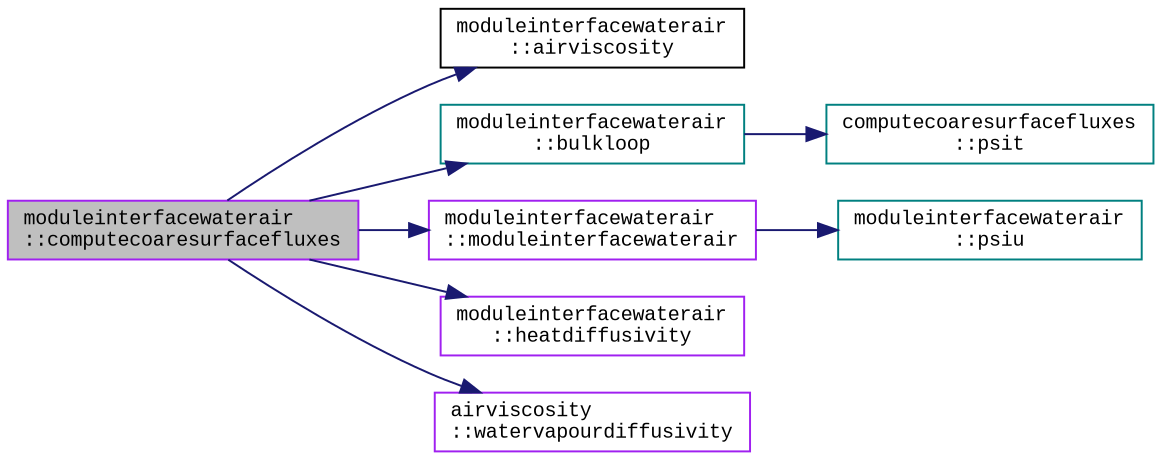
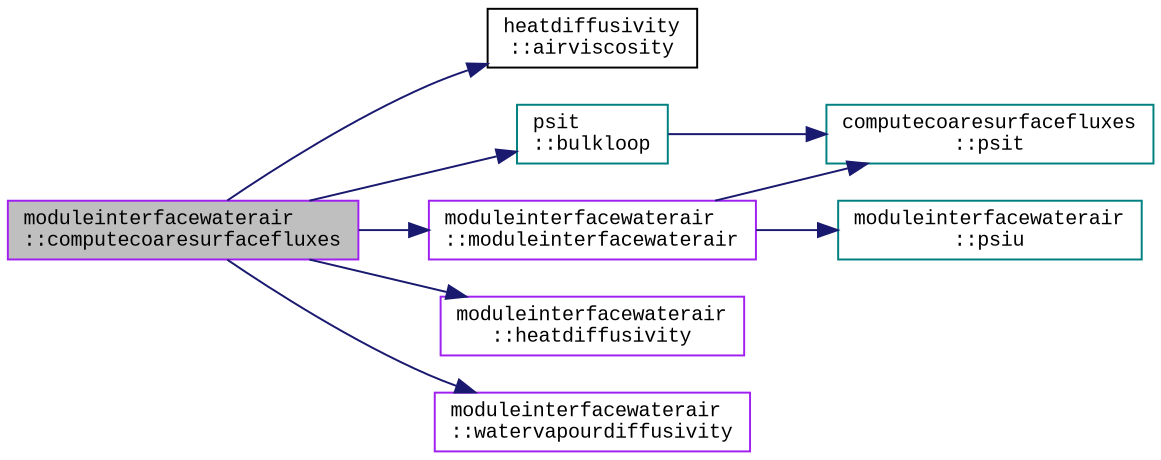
(592, 38) -> (592, 38)
(592, 134) -> (592, 134)
none -> (781, 184)
(592, 422) -> (592, 422)
